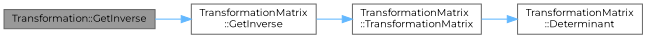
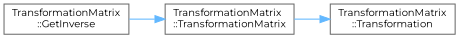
(80, 19) -> none
(580, 19) -> (393, 19)
